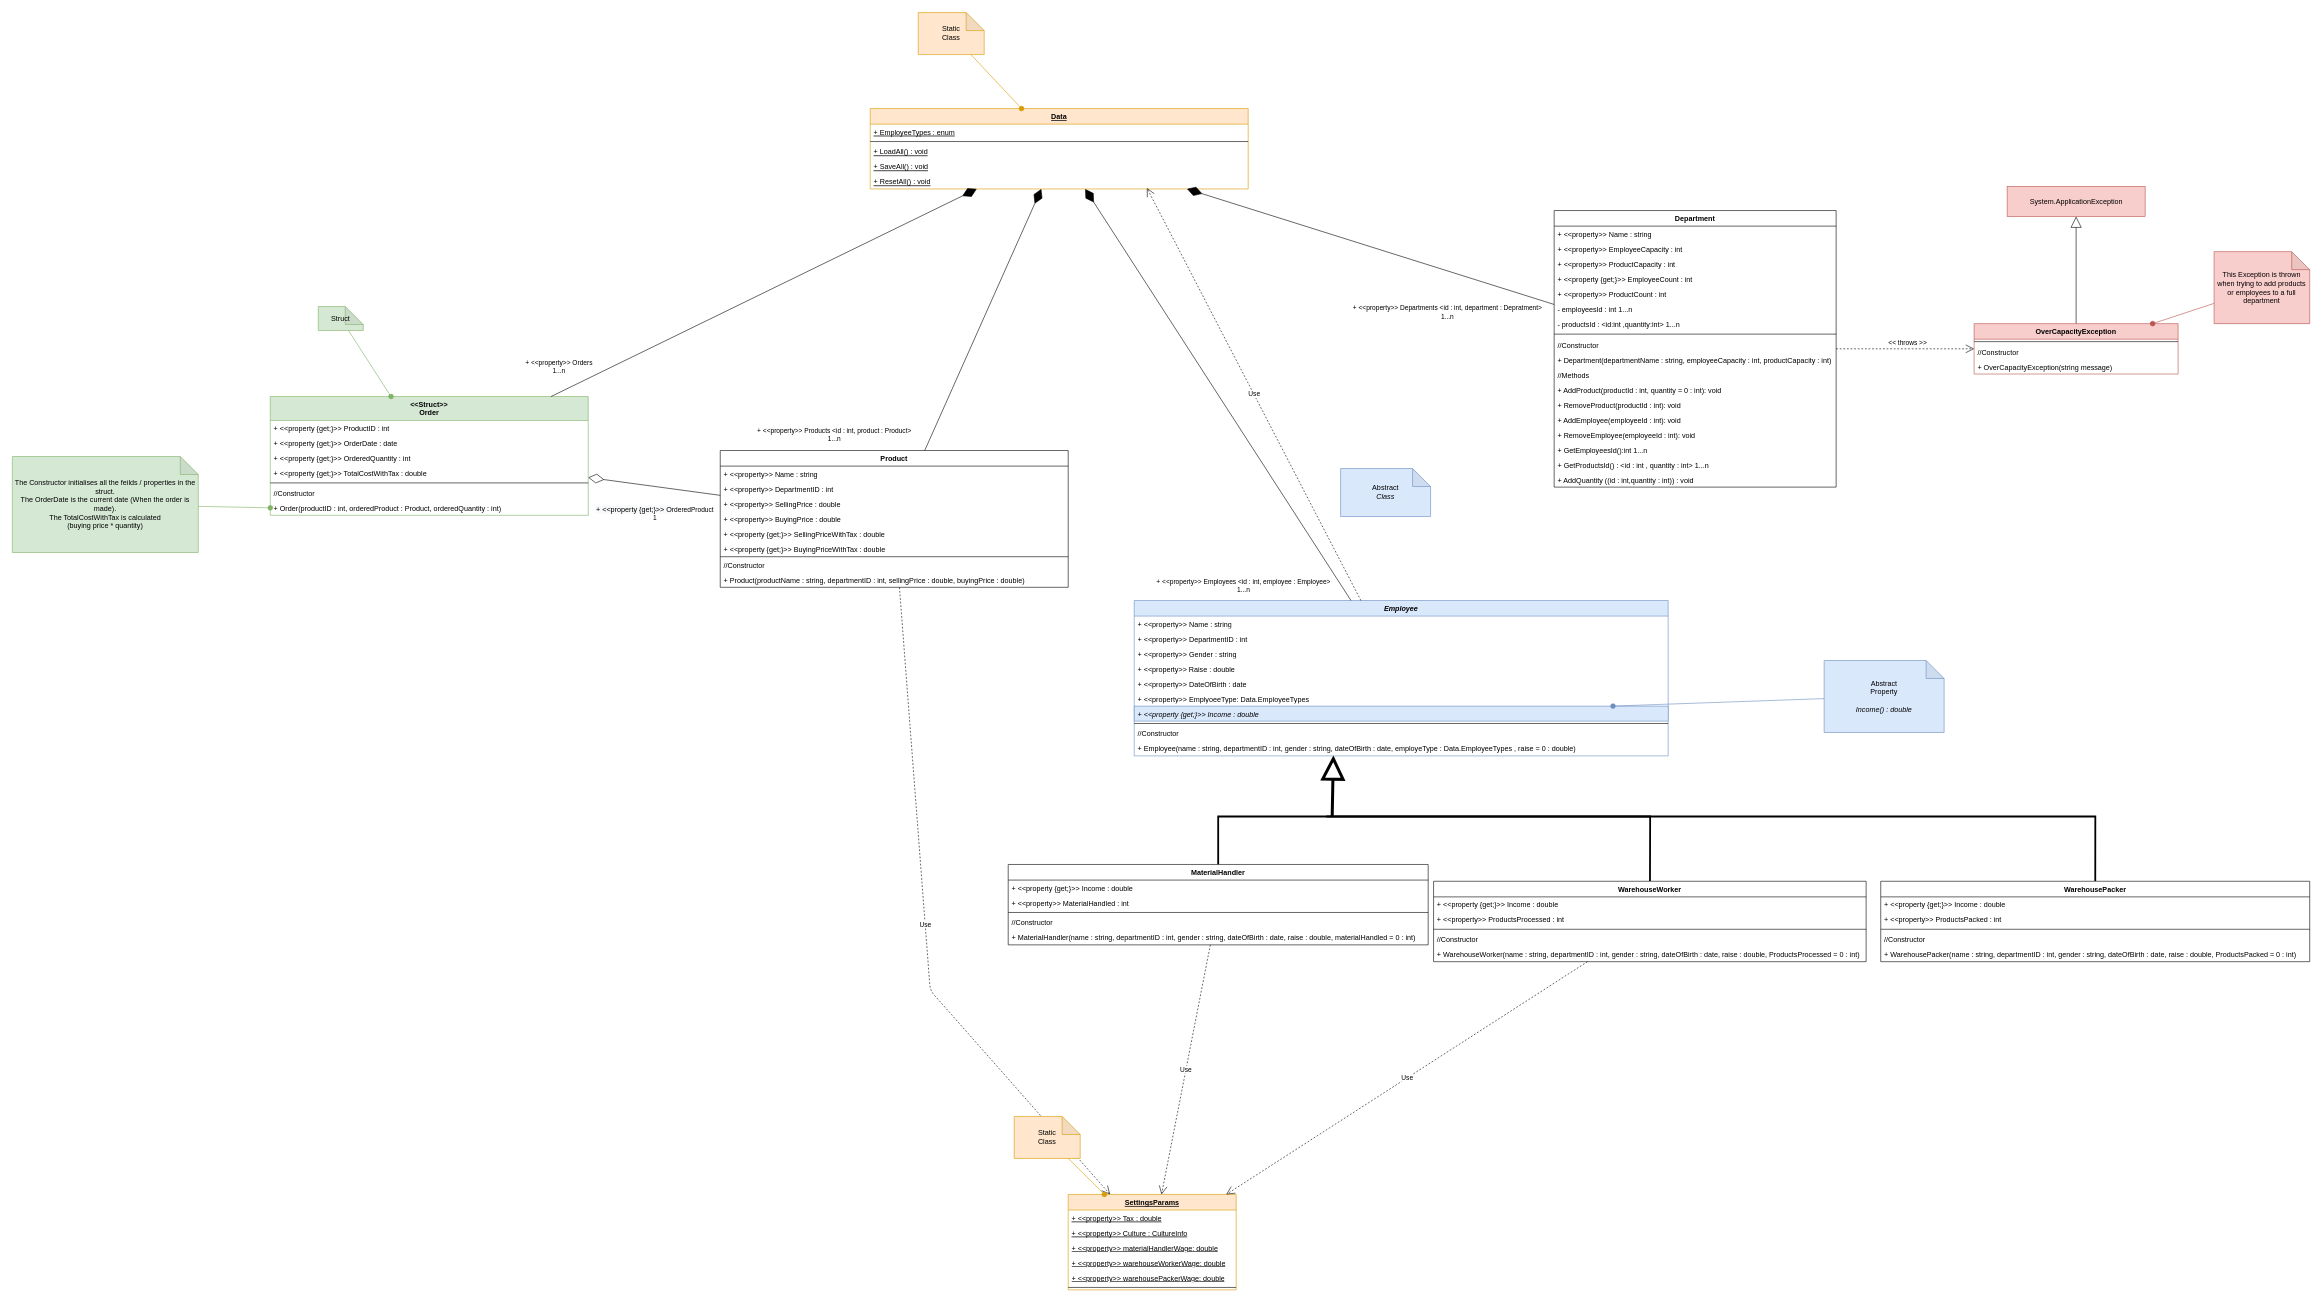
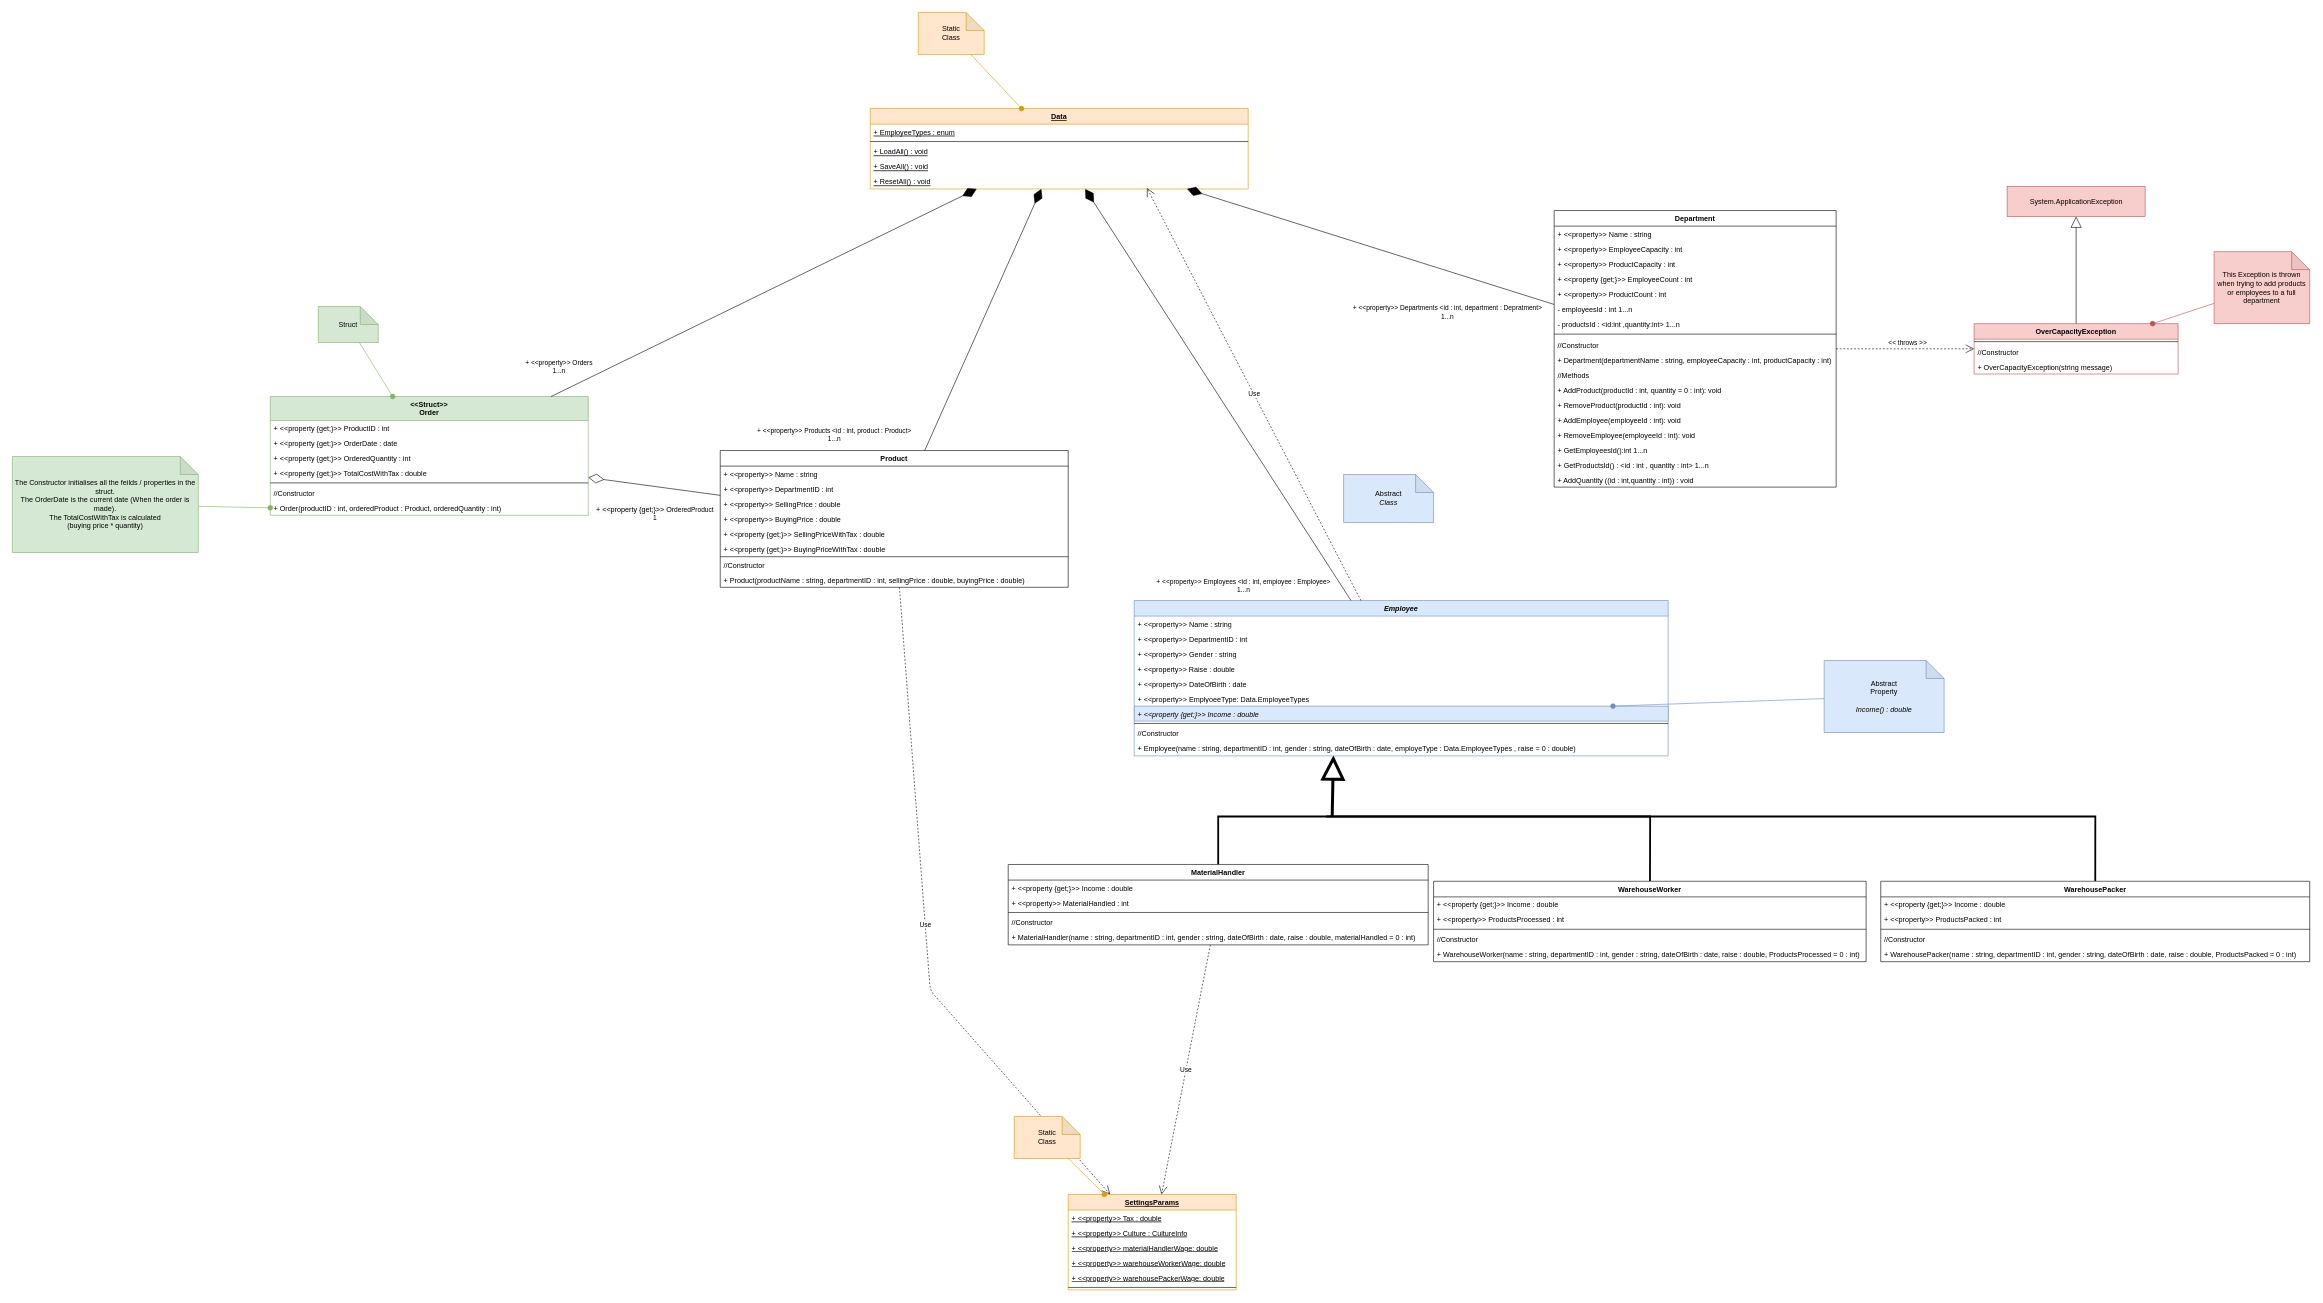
(341, 318) -> (348, 324)
(1386, 492) -> (1389, 498)
(1414, 1073) -> none
